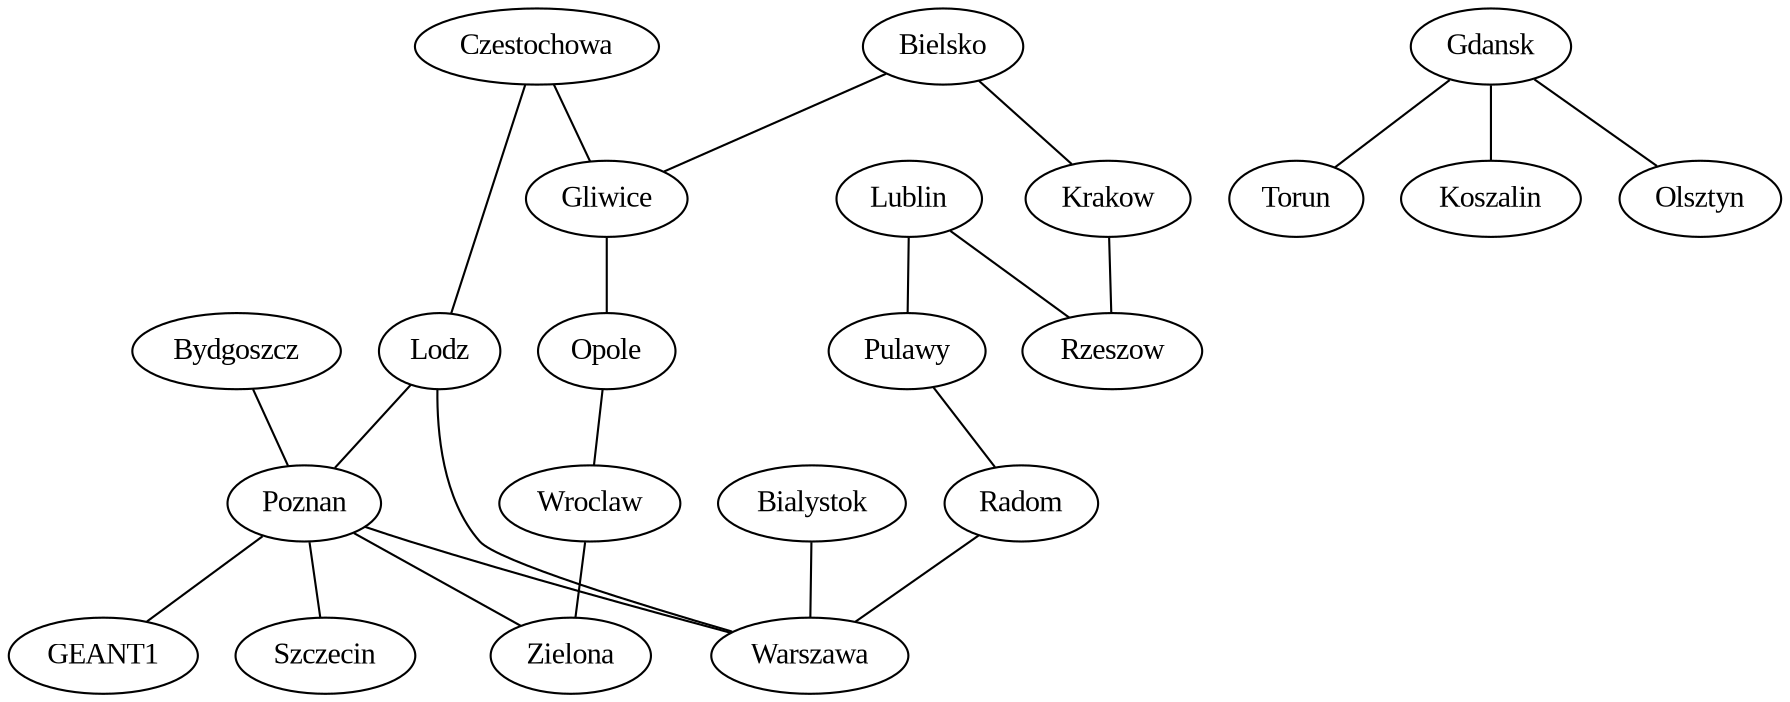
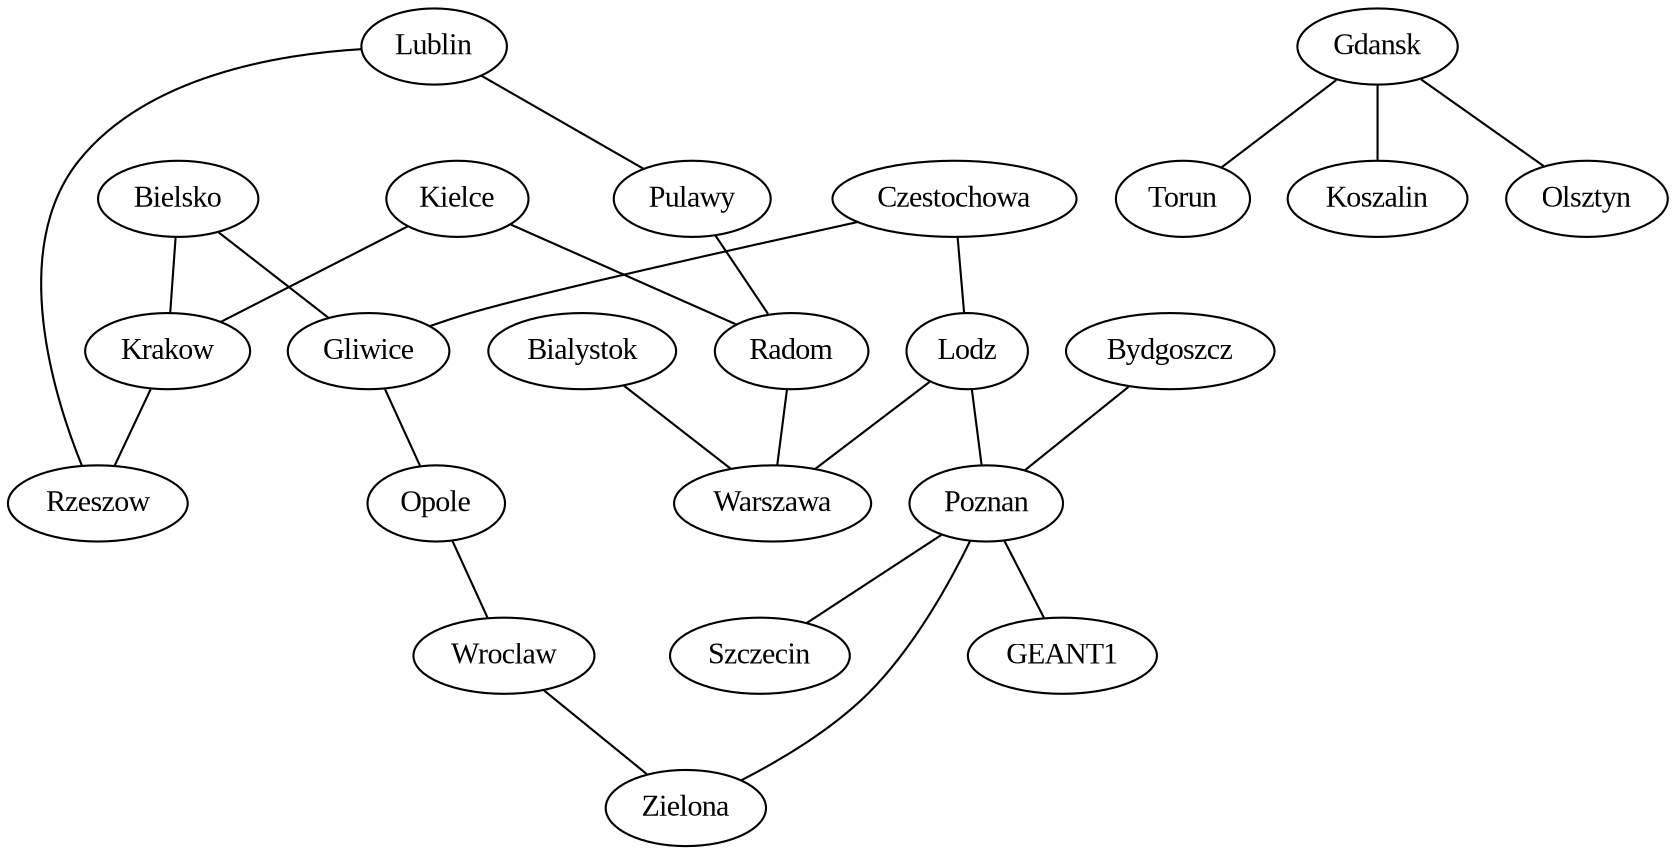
none -> (457, 199)
(501, 569) -> none
